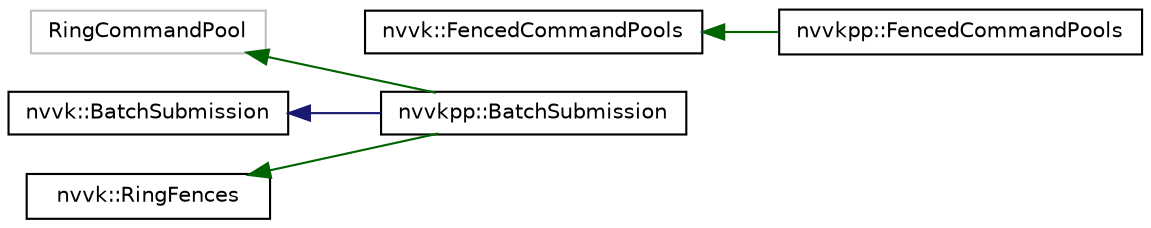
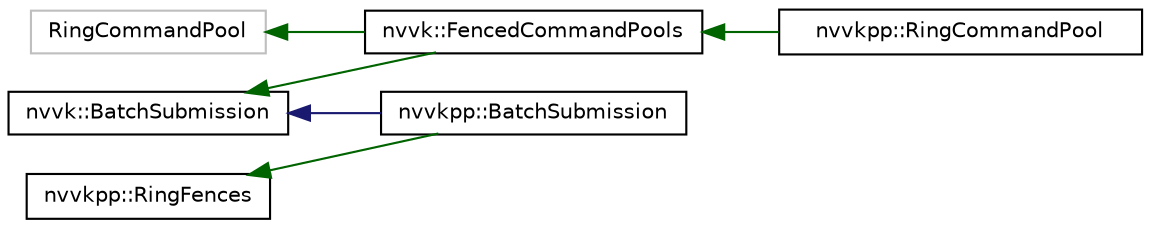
(961, 32) -> (961, 32)
none -> (352, 70)
(352, 75) -> (326, 32)
(148, 196) -> (148, 196)
